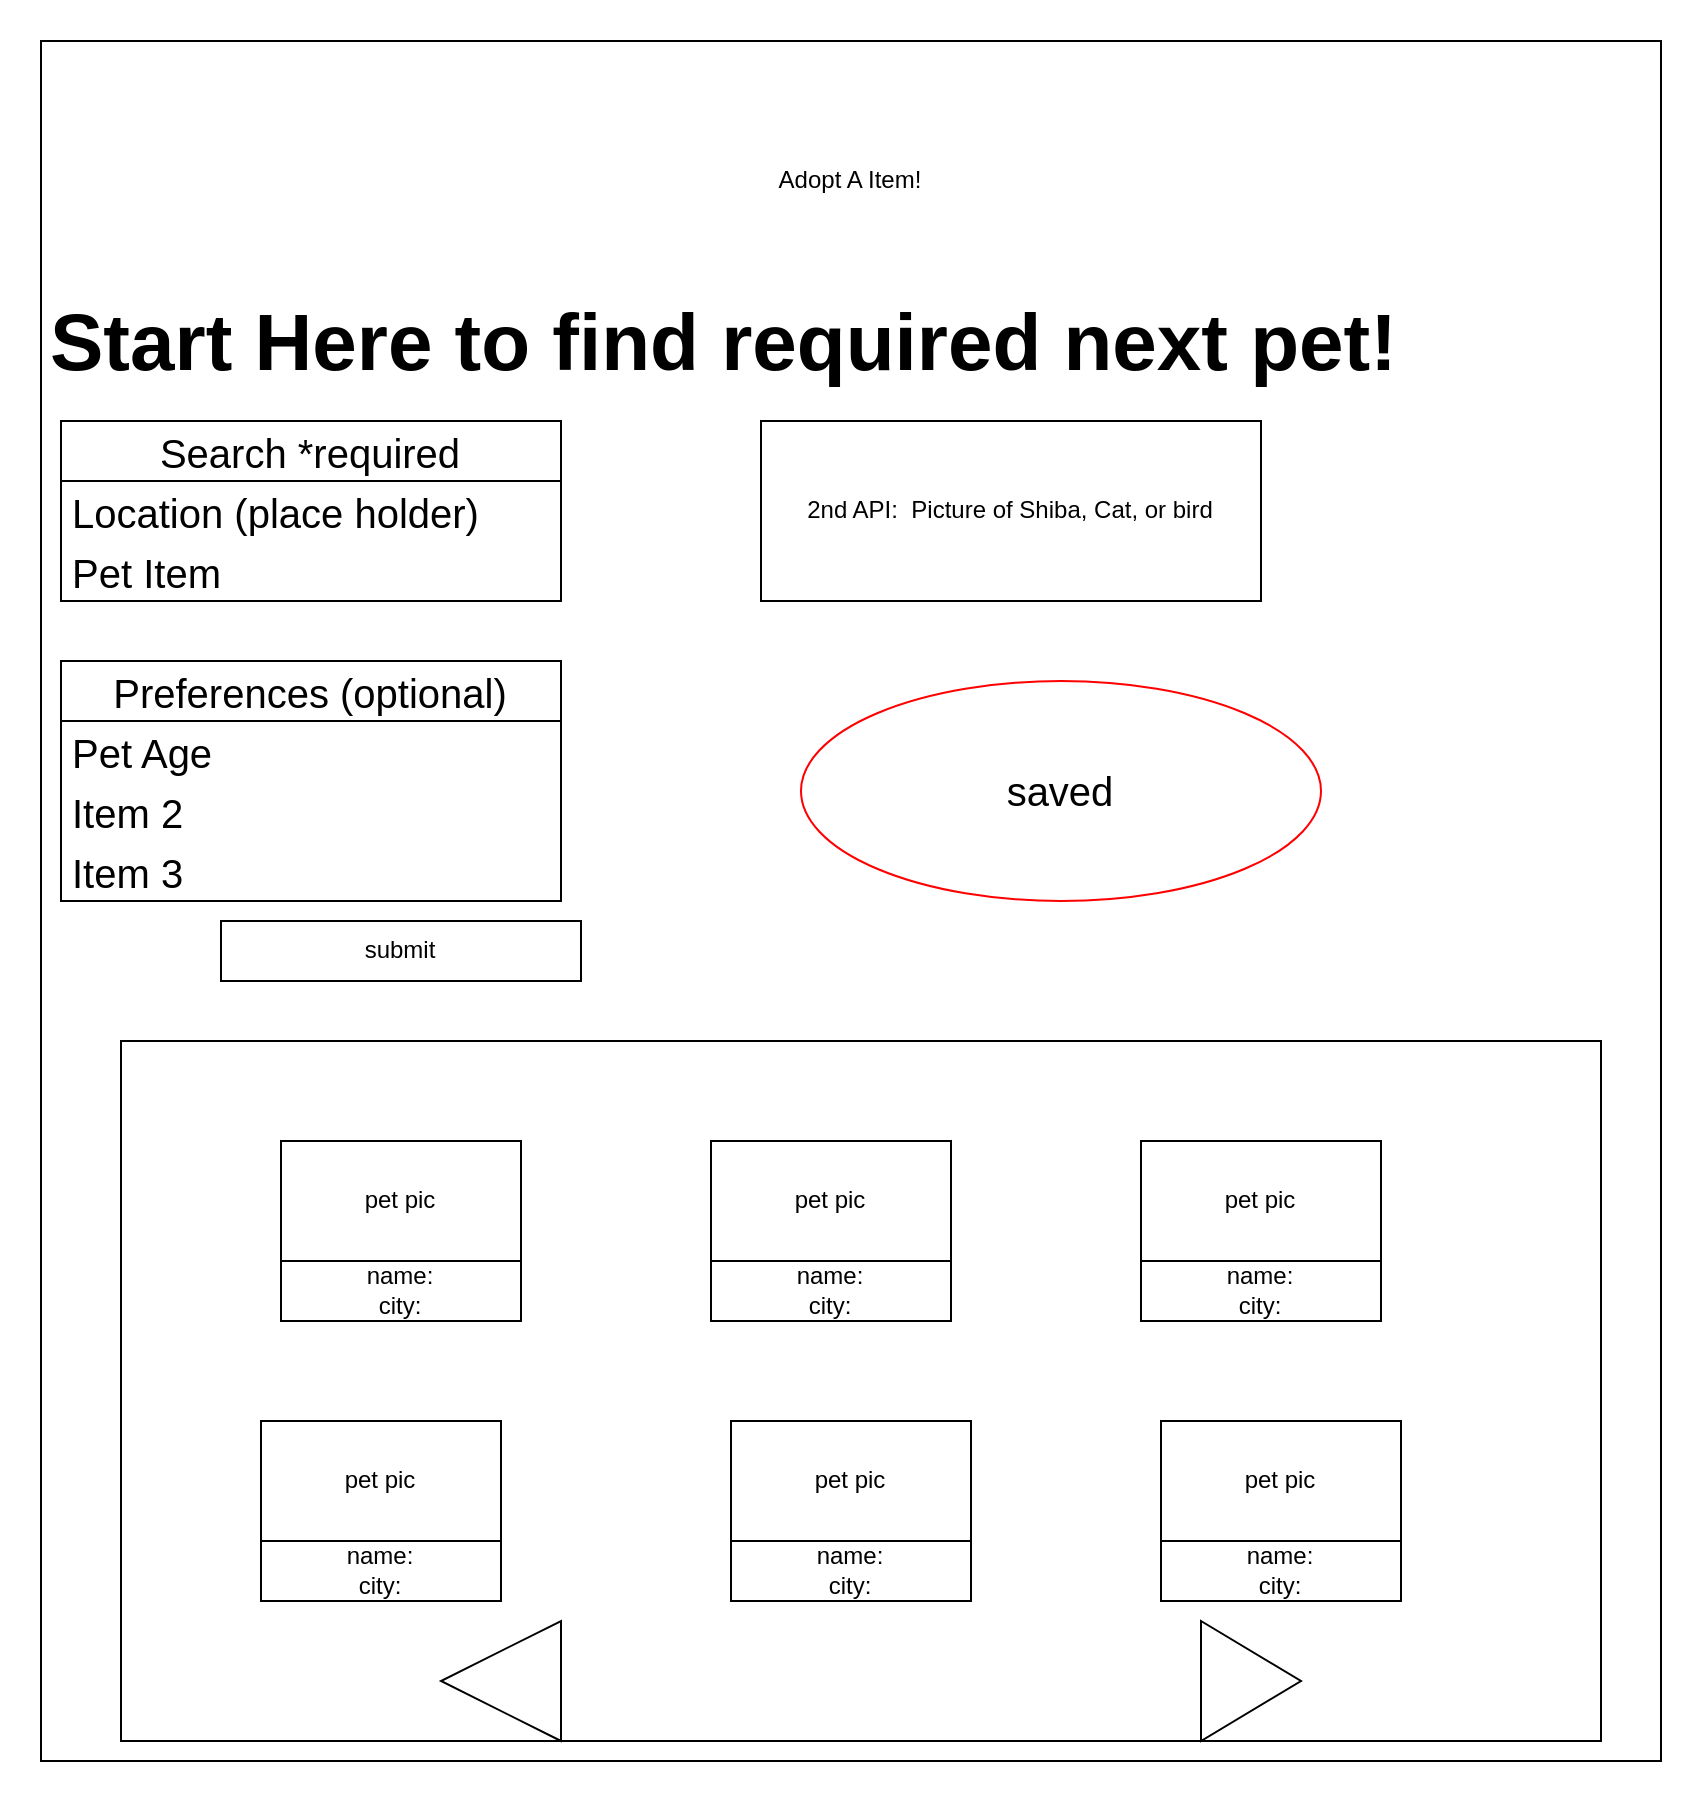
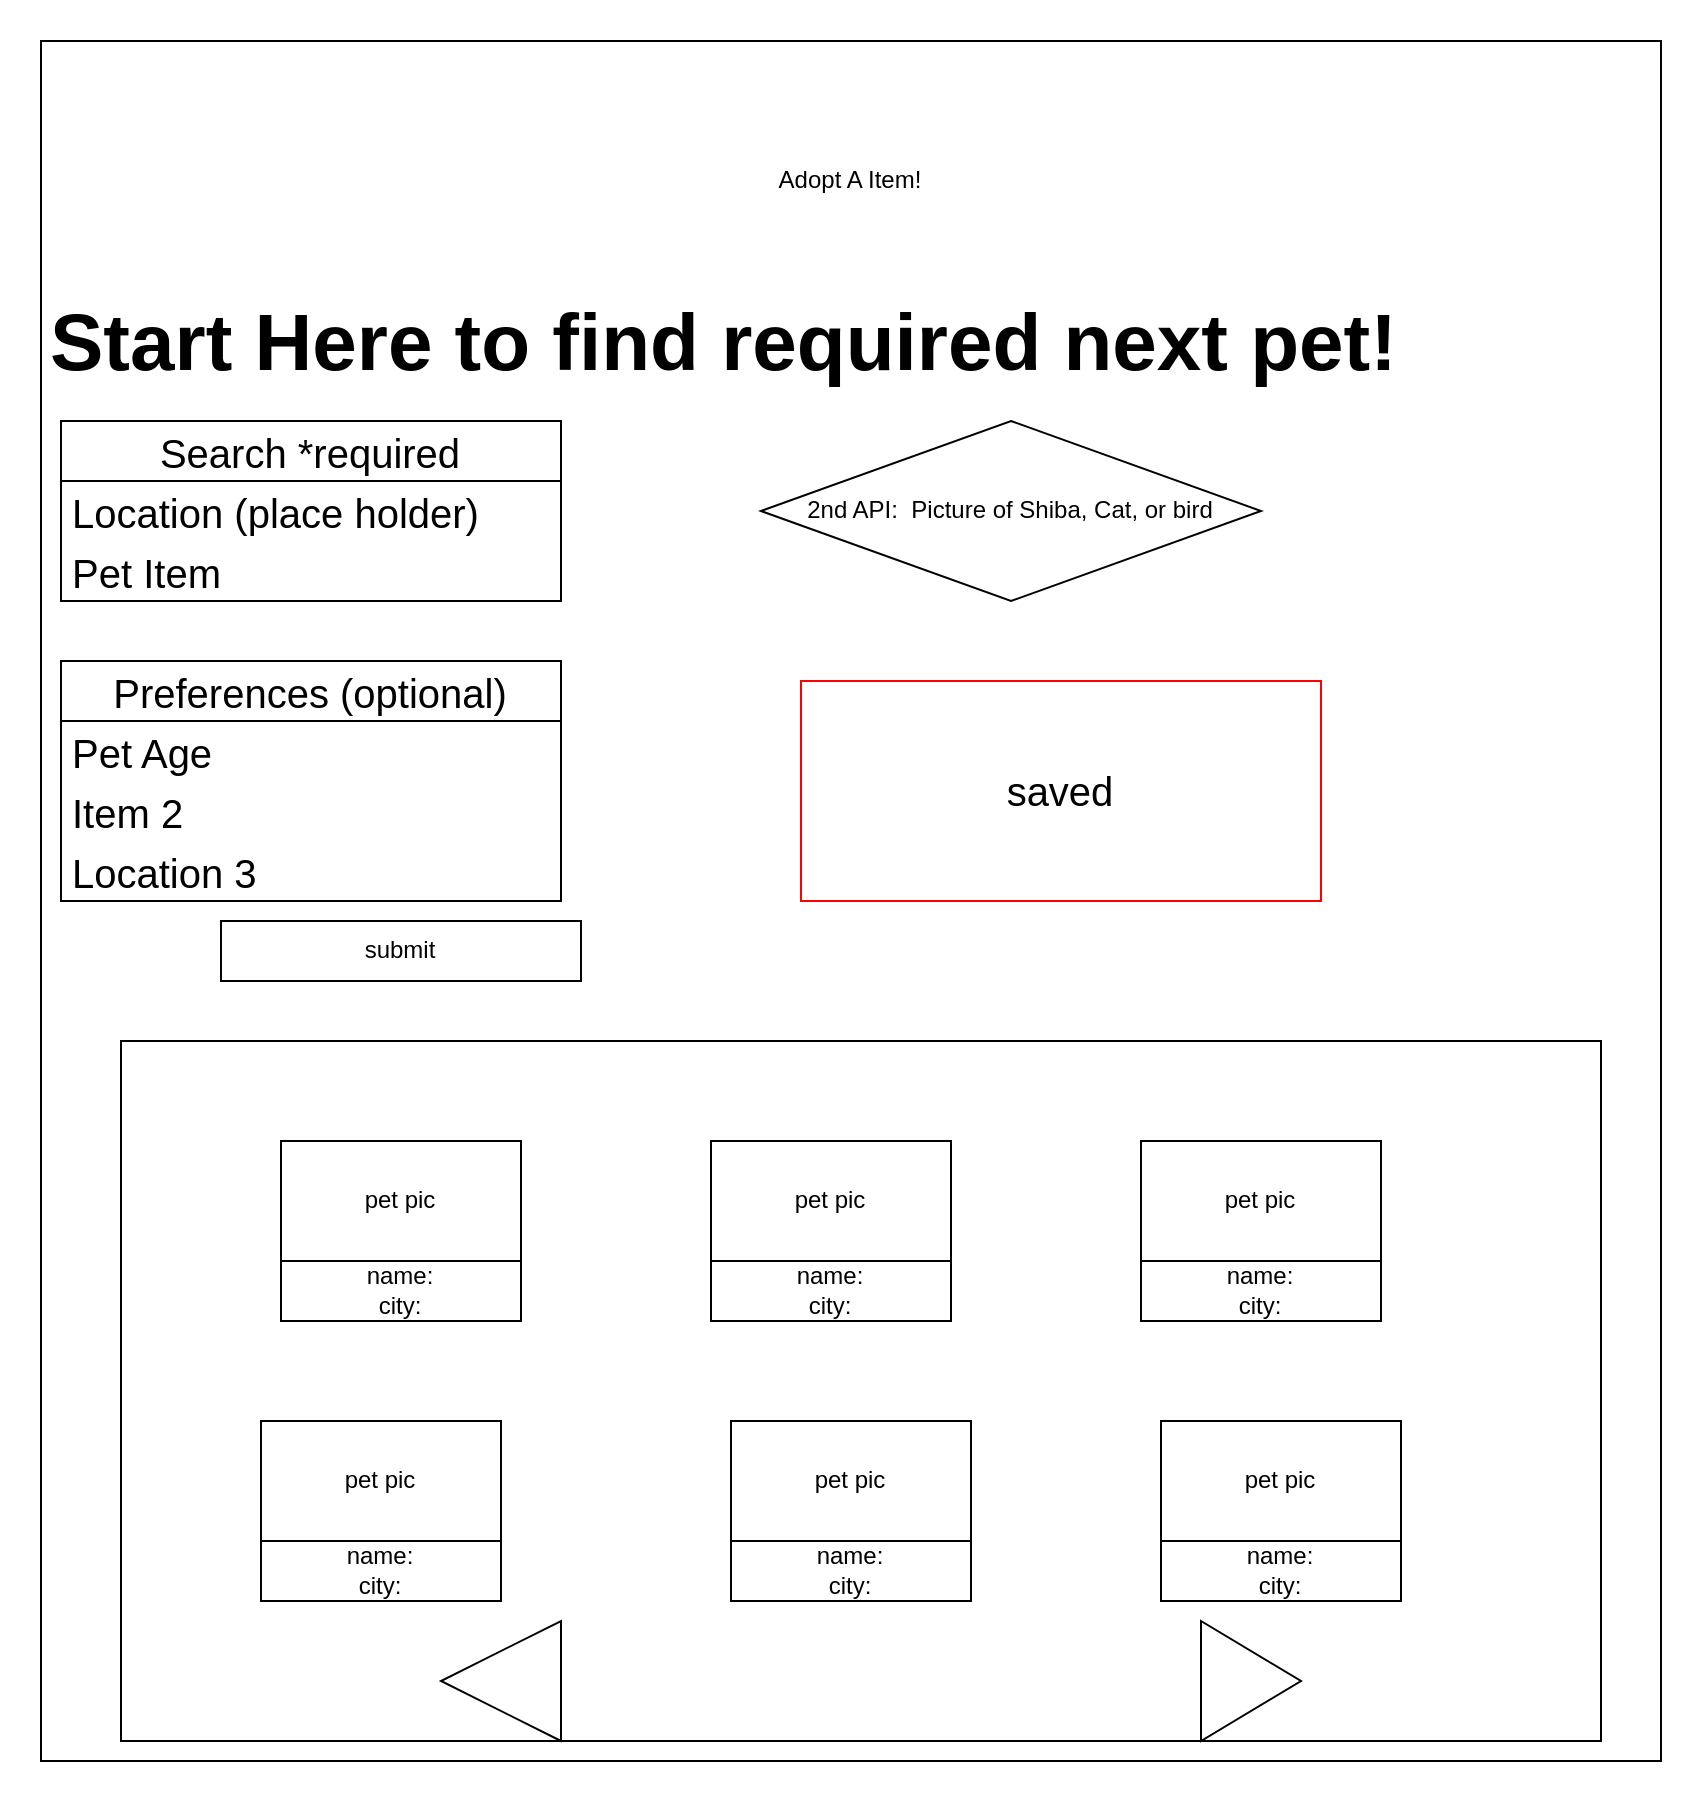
(1011, 511) -> (1011, 511)
(1061, 791) -> (1061, 791)
(134, 875) -> (174, 875)
